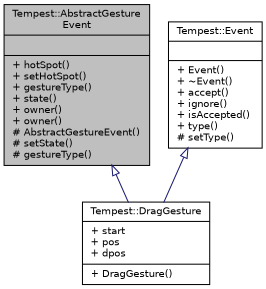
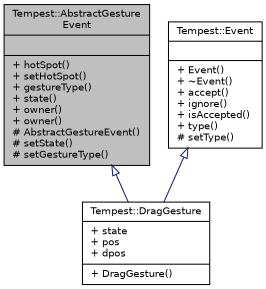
(52, 155) -> (61, 155)
(108, 231) -> (109, 231)
